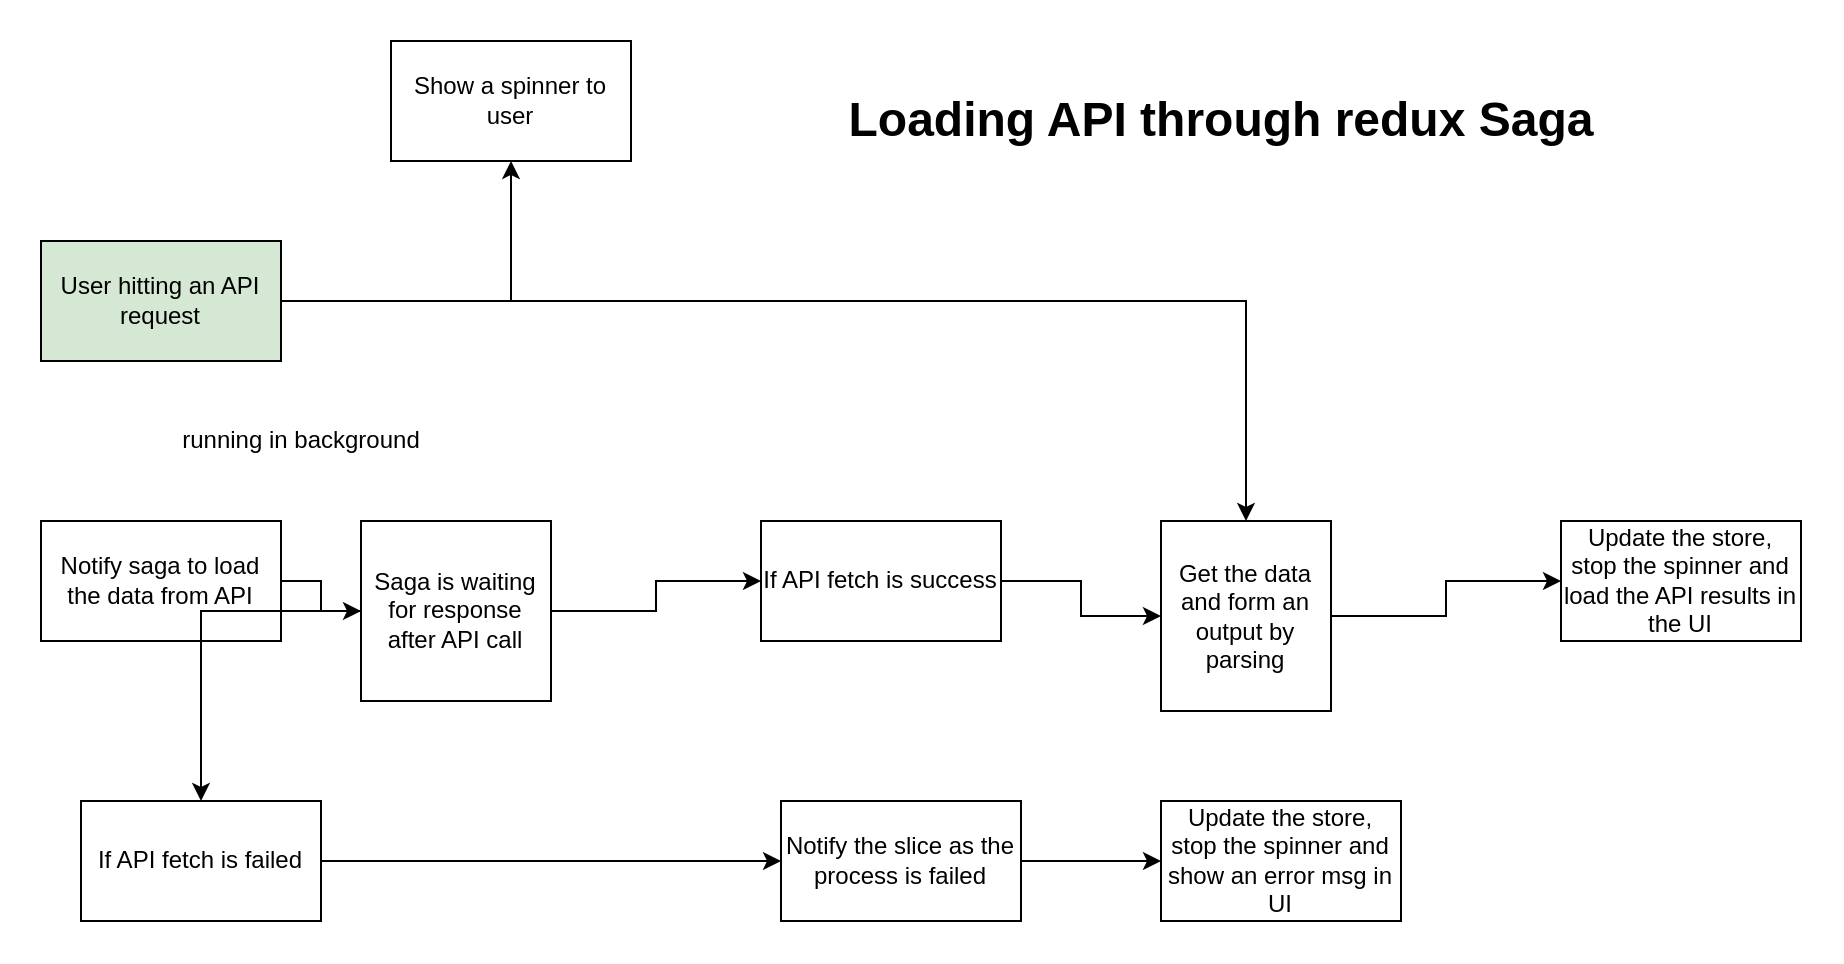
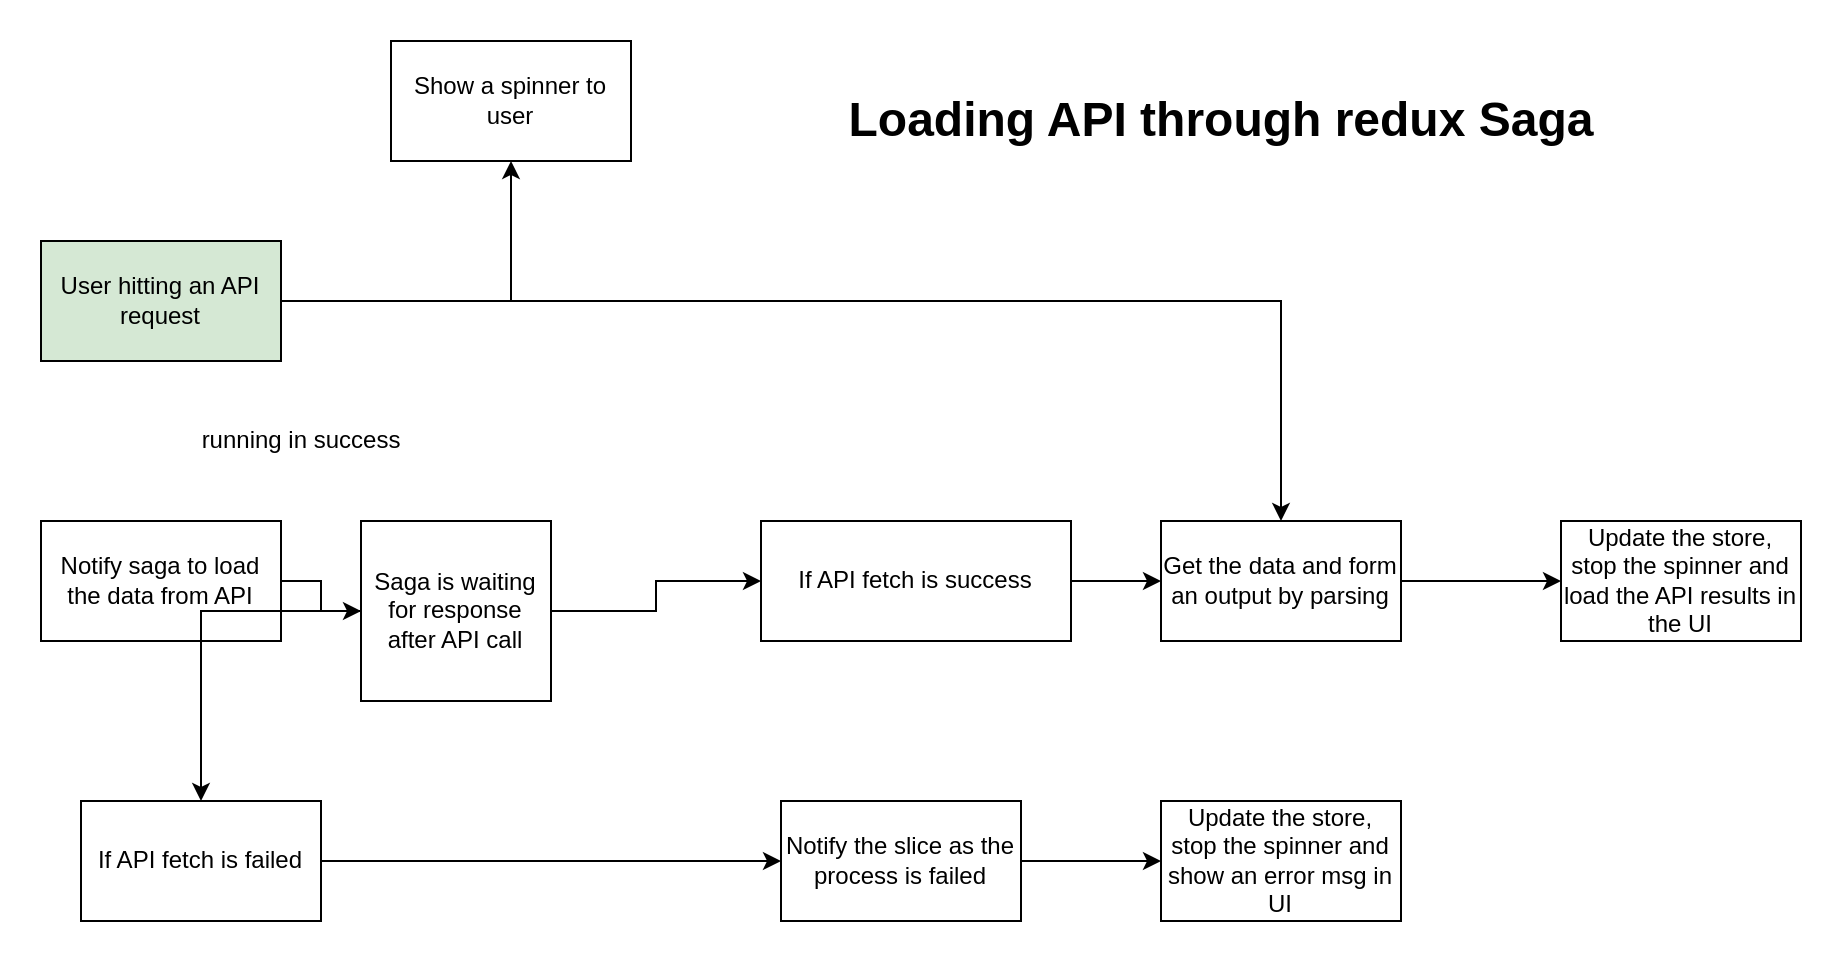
(302, 441) -> (302, 441)
(881, 581) -> (916, 581)
(1246, 616) -> (1281, 581)
